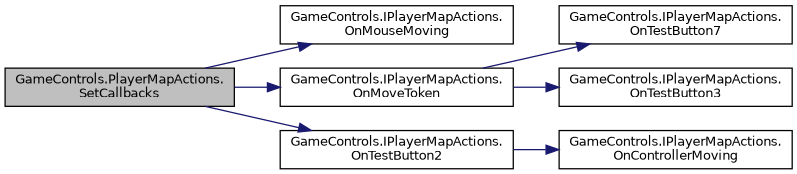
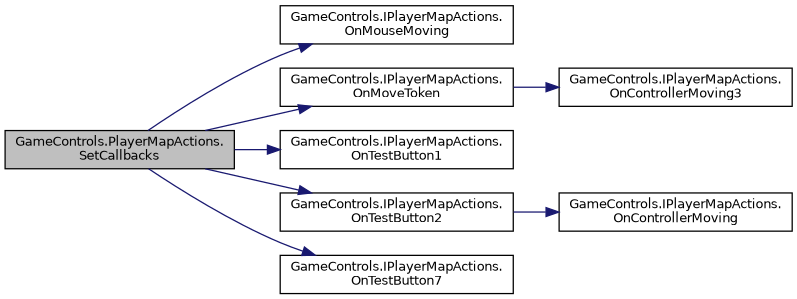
(530, 57) -> (223, 215)
(676, 87) -> (676, 87)
none -> (397, 150)
